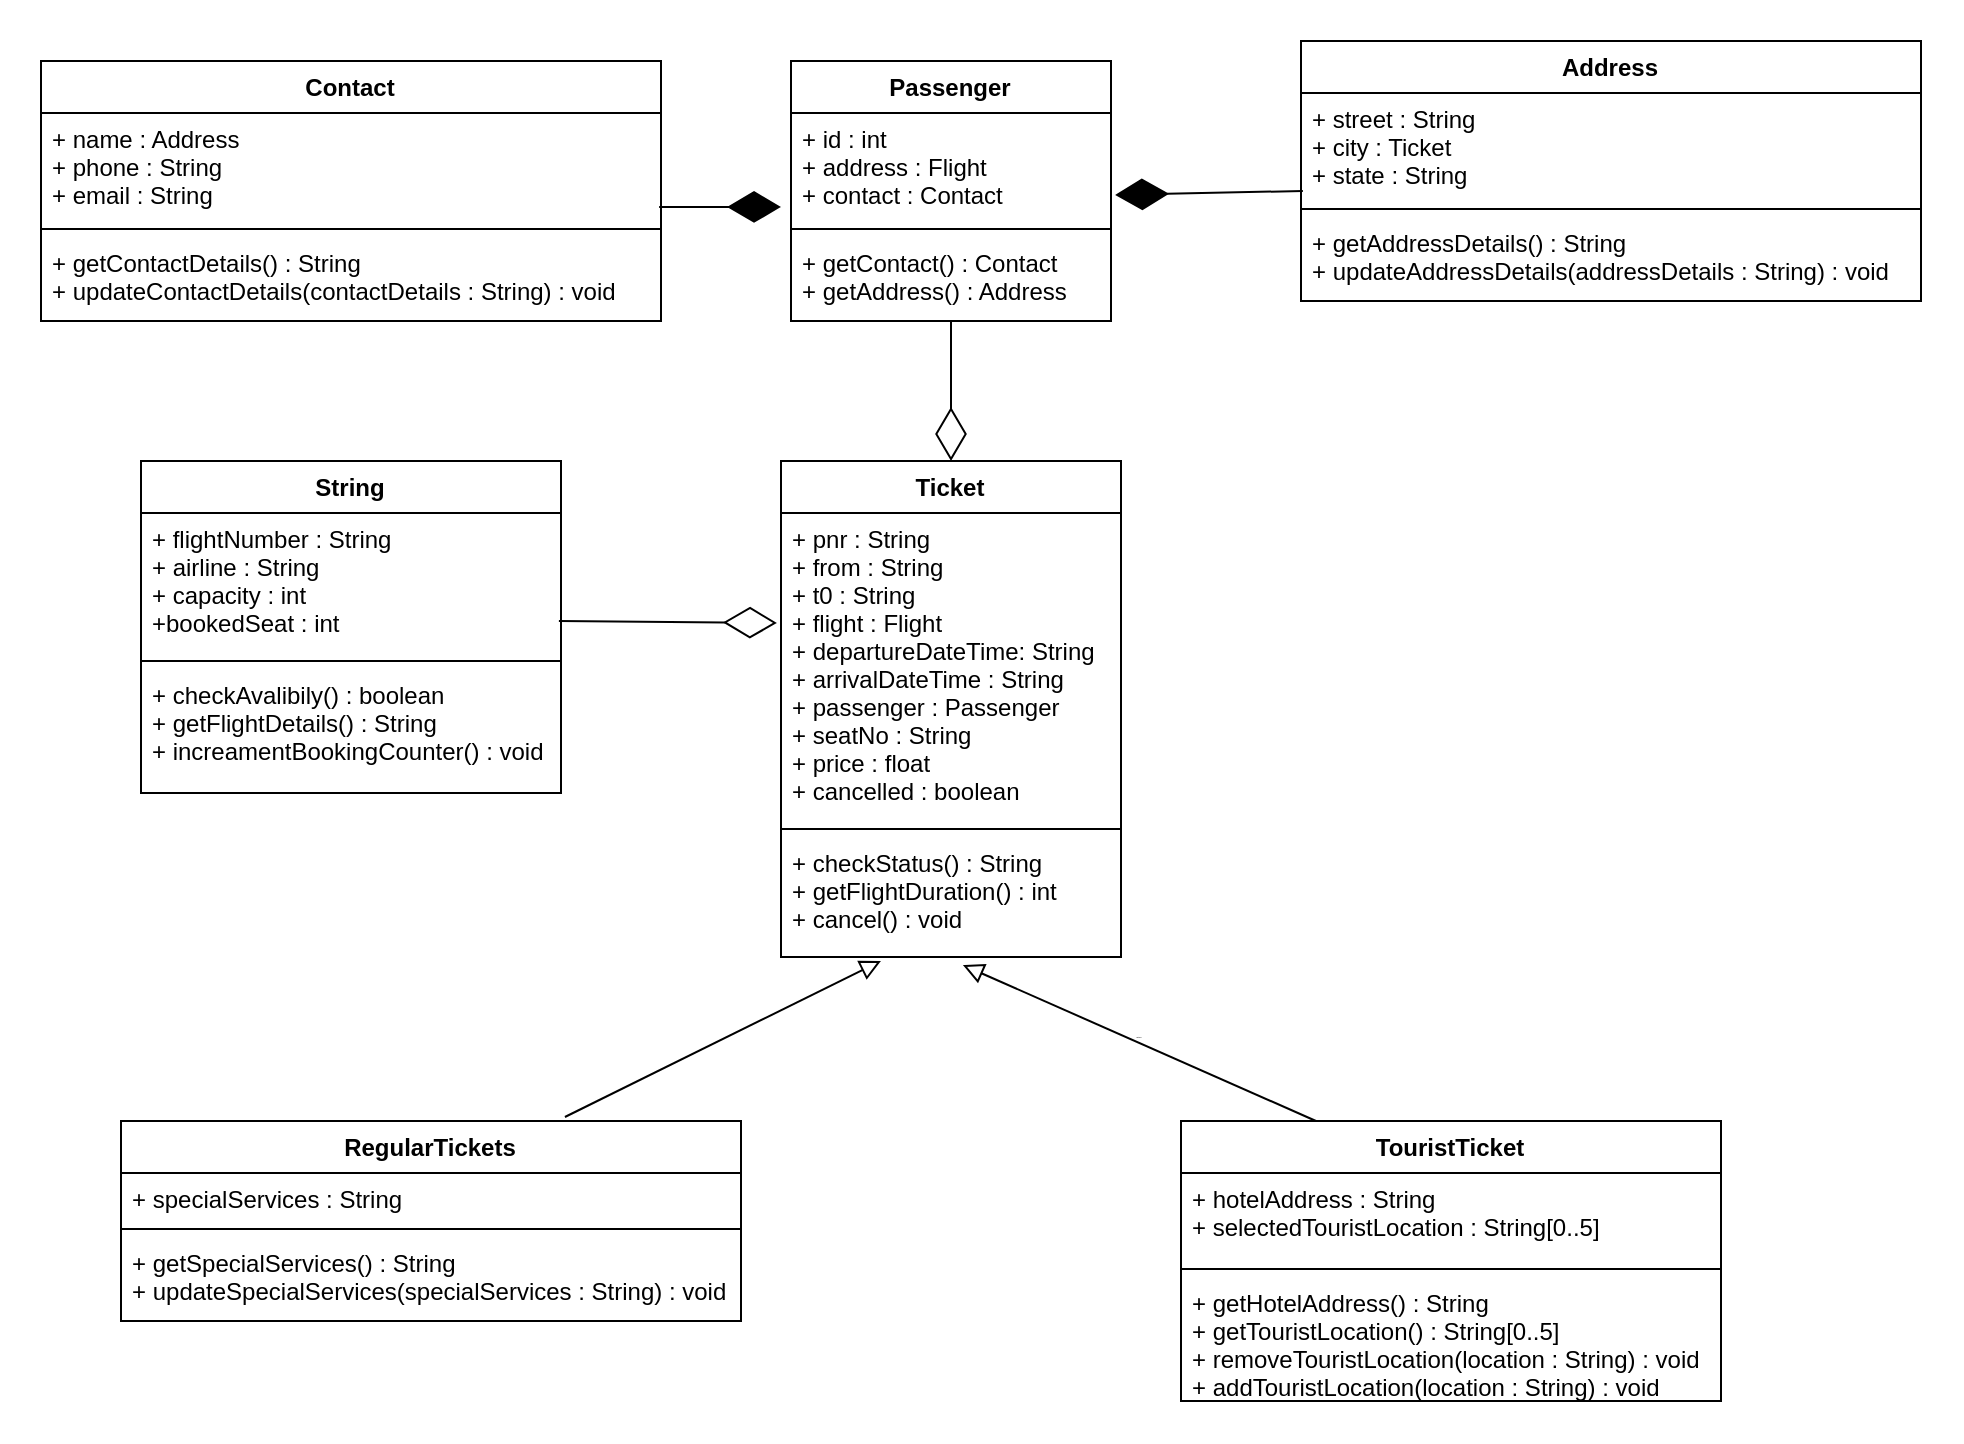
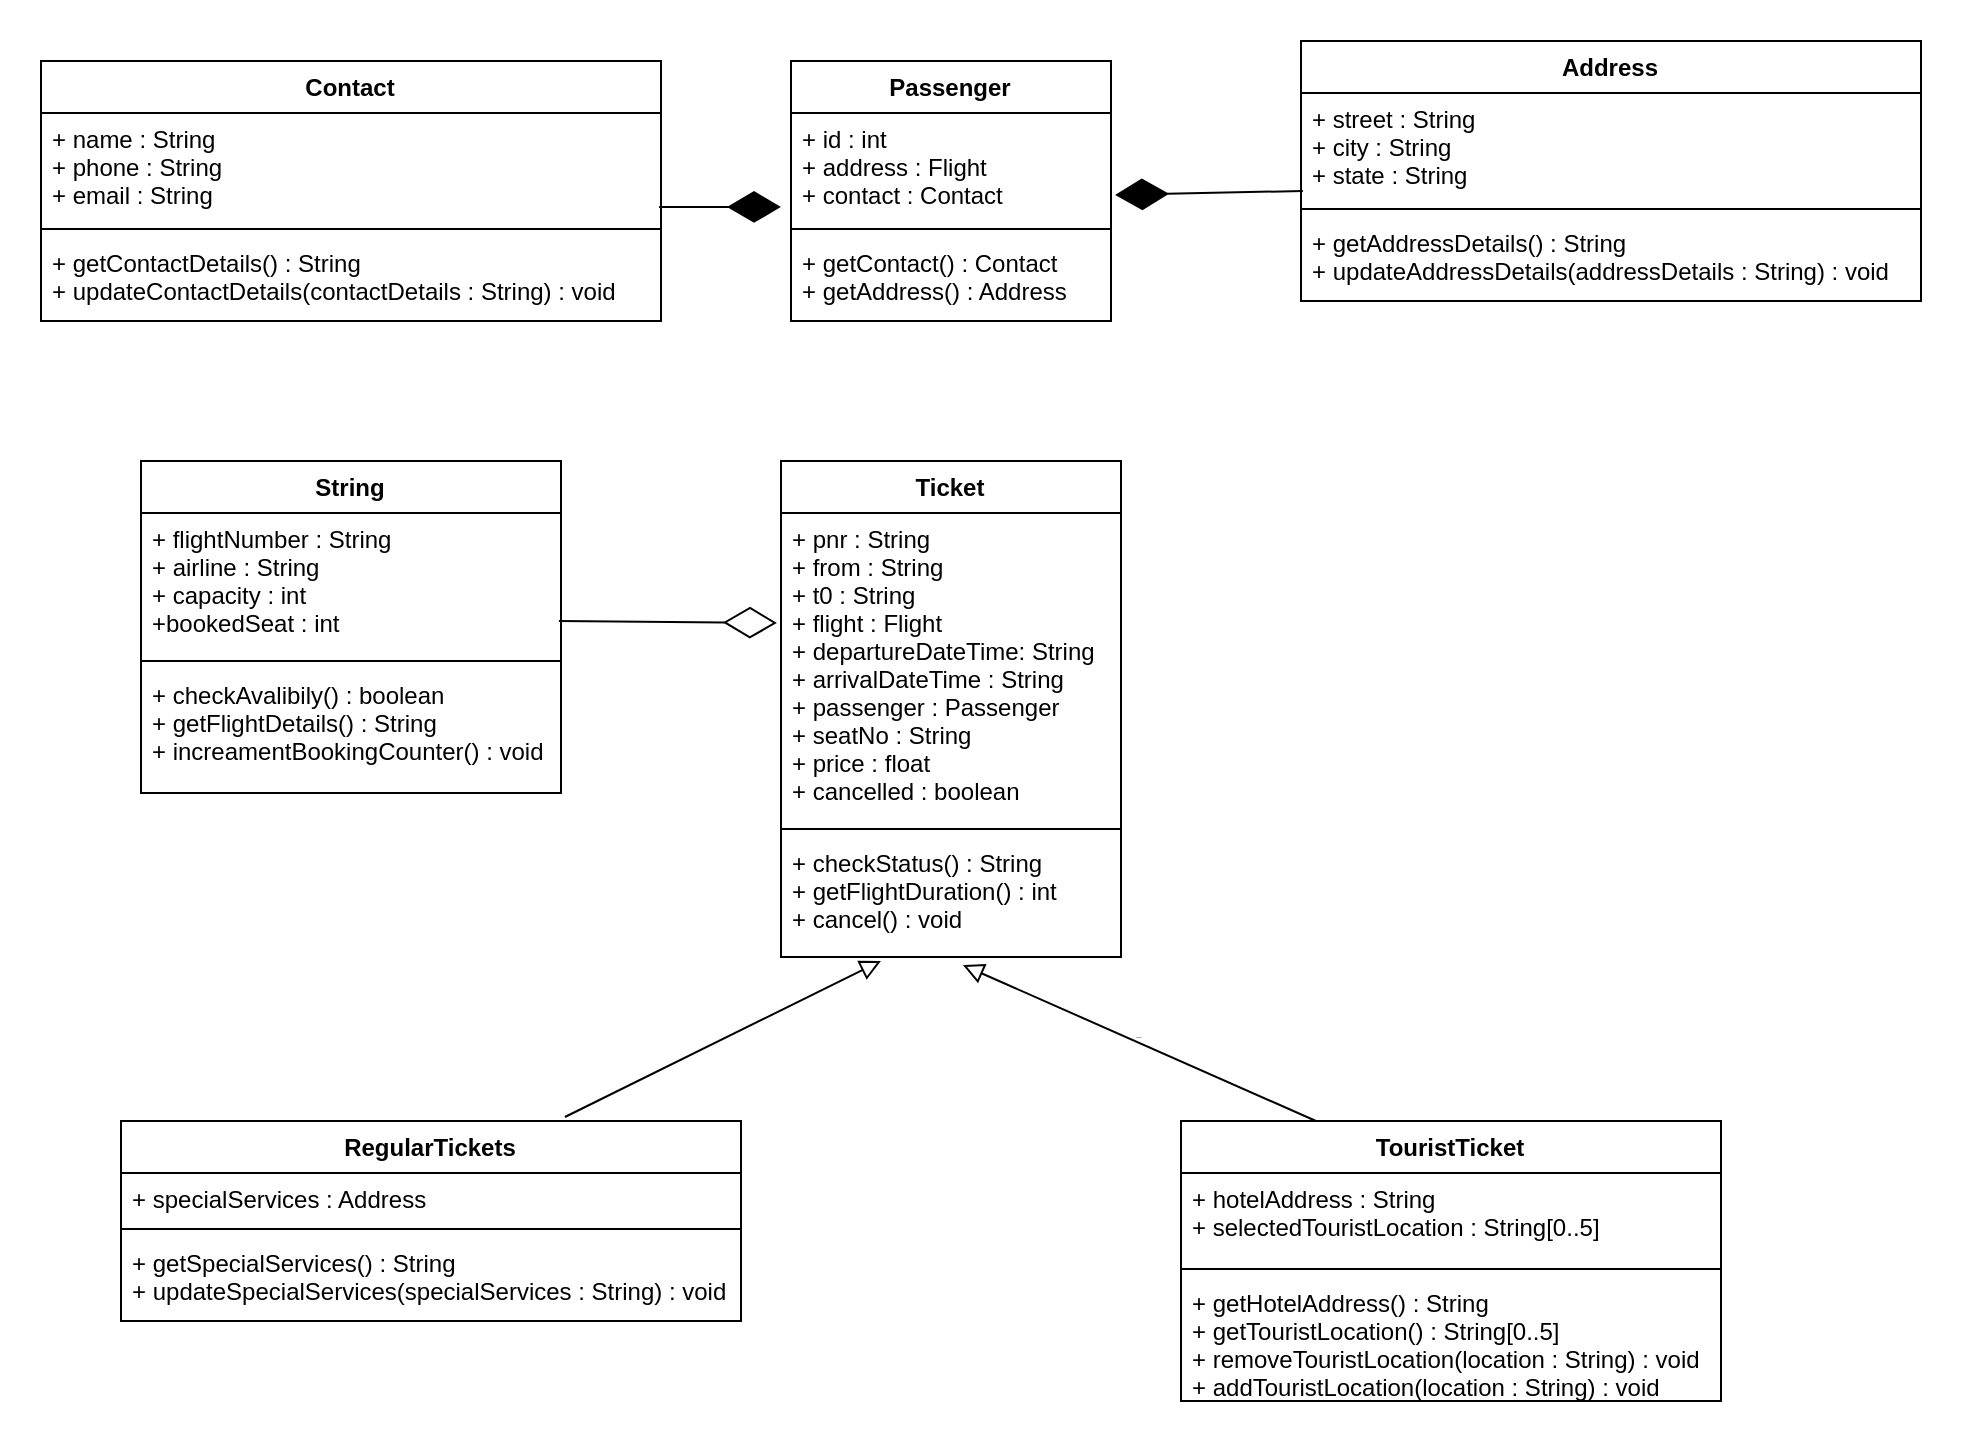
(1411, 120) -> (1411, 120)
(147, 140) -> (137, 140)
(951, 367) -> none
(282, 1200) -> (292, 1200)
